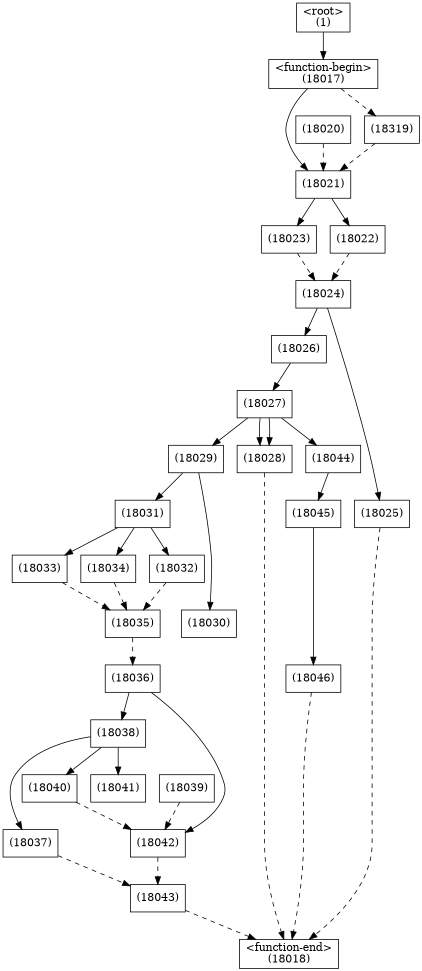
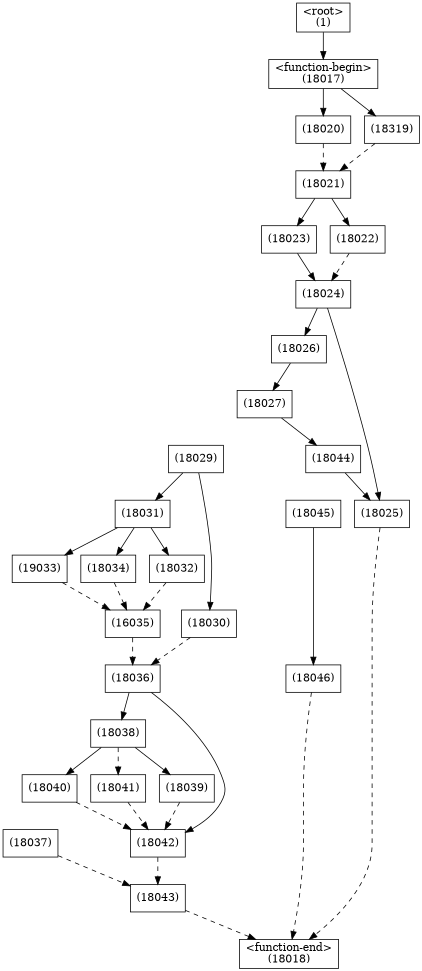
(355, 100) -> (355, 100)
(286, 126) -> (323, 98)
(304, 264) -> (304, 264)
(233, 429) -> none
(265, 459) -> none
(325, 483) -> (355, 484)
(40, 569) -> (40, 569)
(133, 624) -> (133, 624)
none -> (174, 649)
(118, 757) -> (118, 757)
(28, 761) -> (149, 759)
none -> (136, 813)
